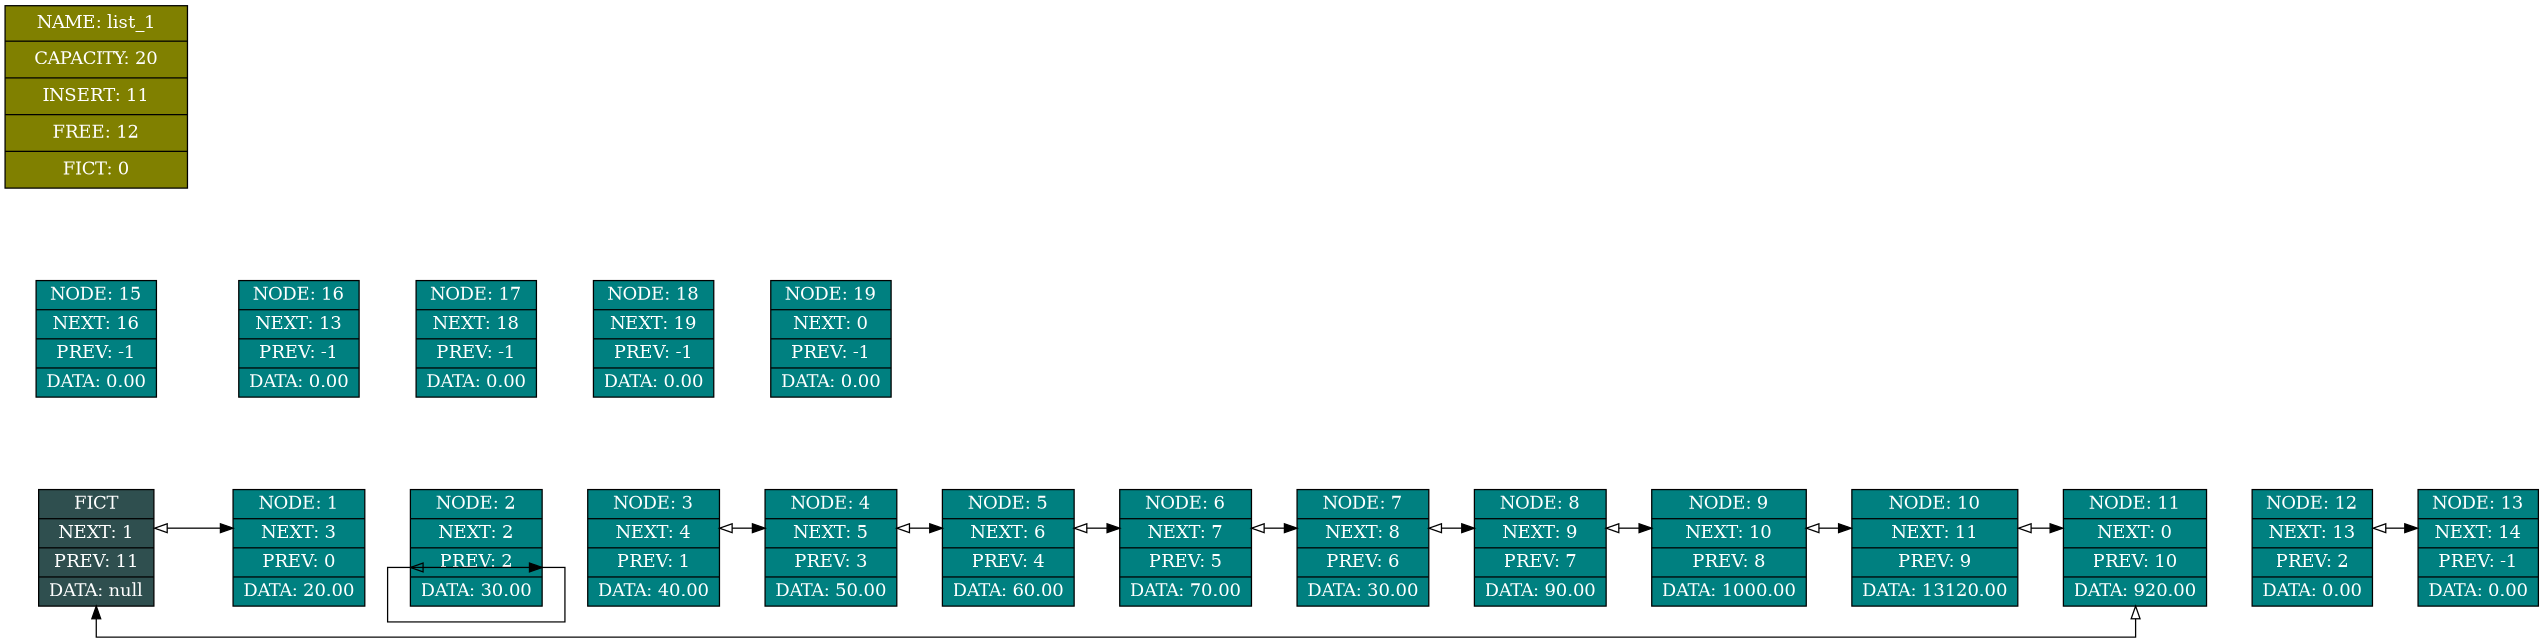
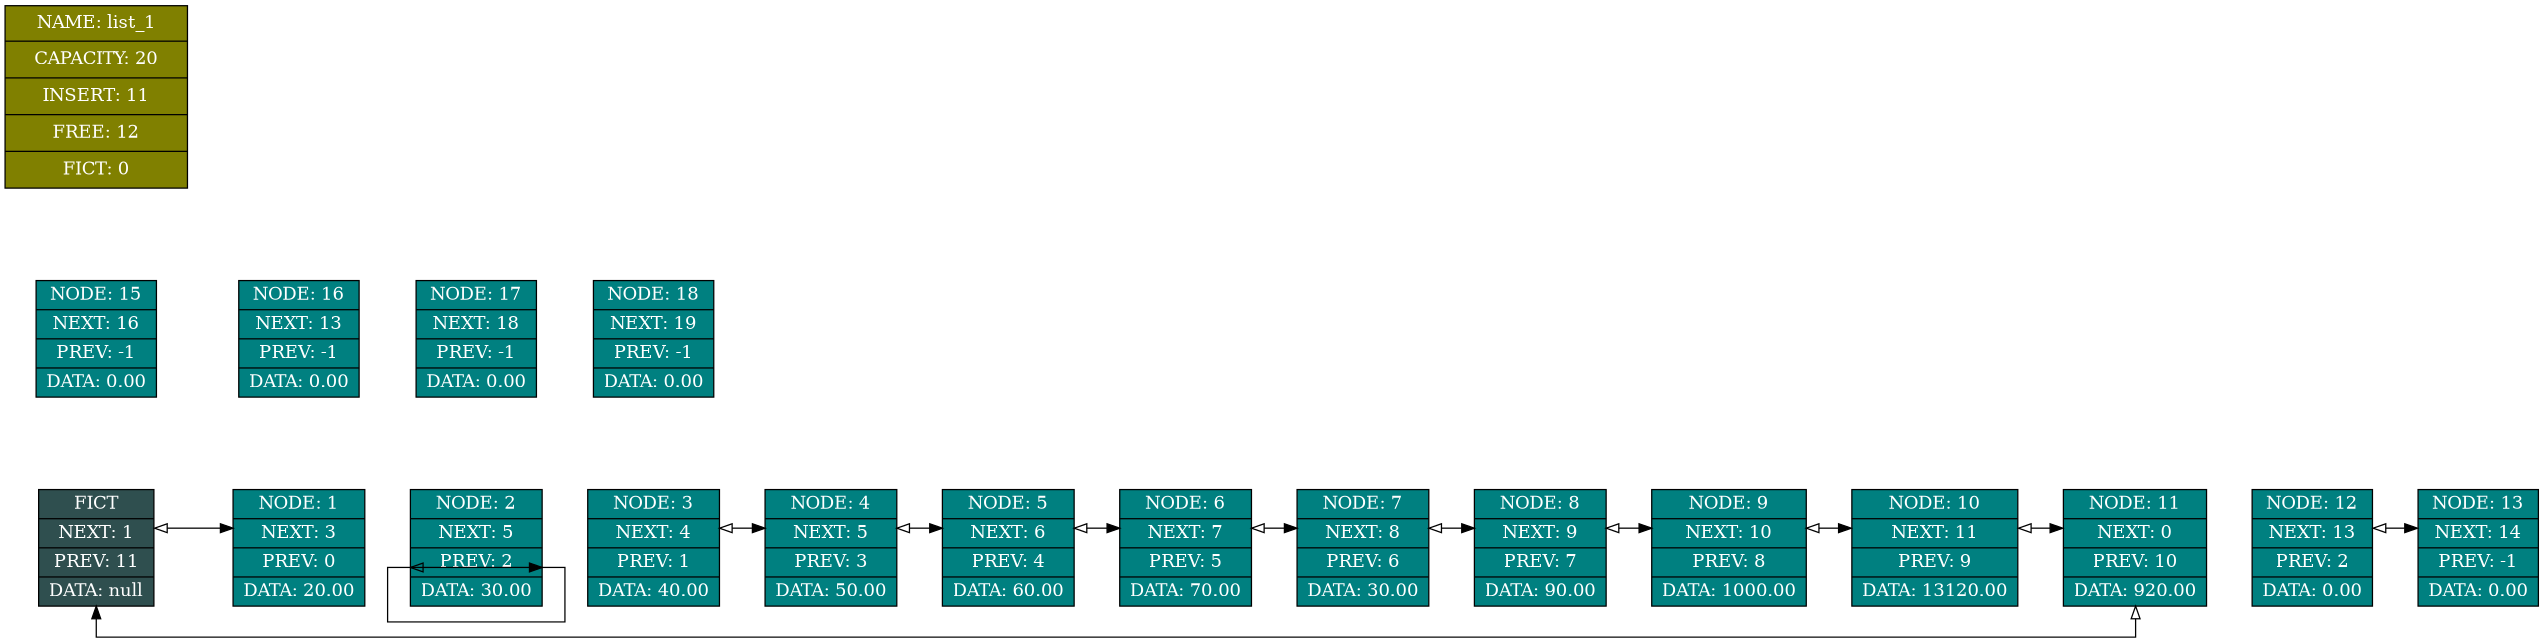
(831, 339) -> none
(476, 533) -> (476, 533)
